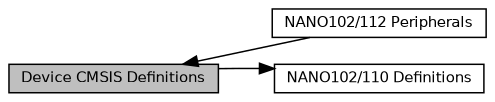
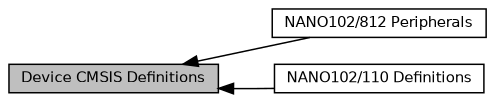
(379, 23) -> (379, 23)
(239, 68) -> (254, 89)
